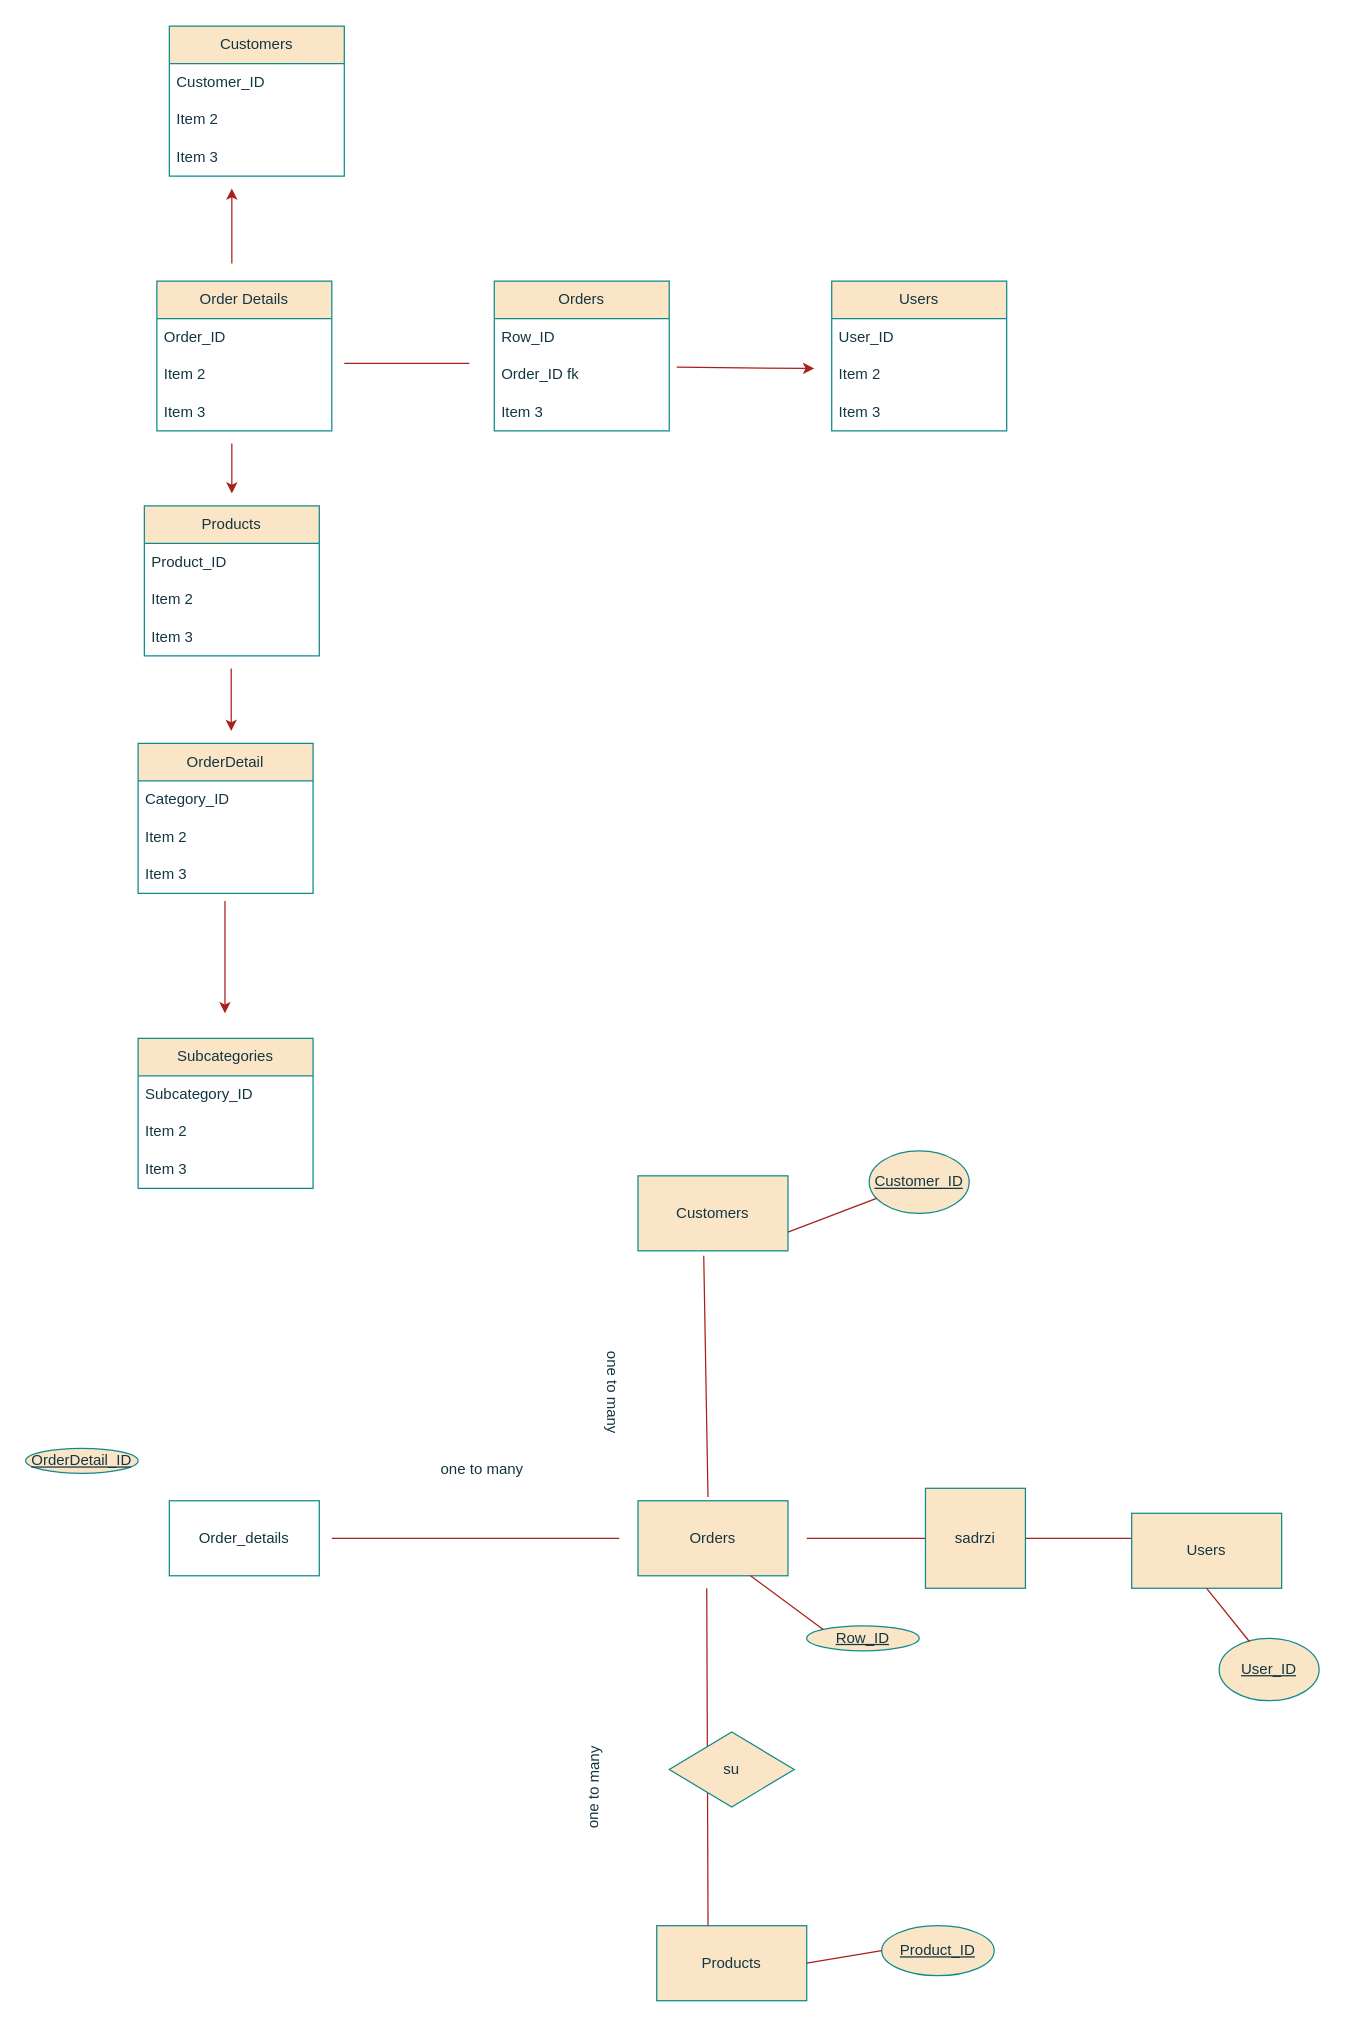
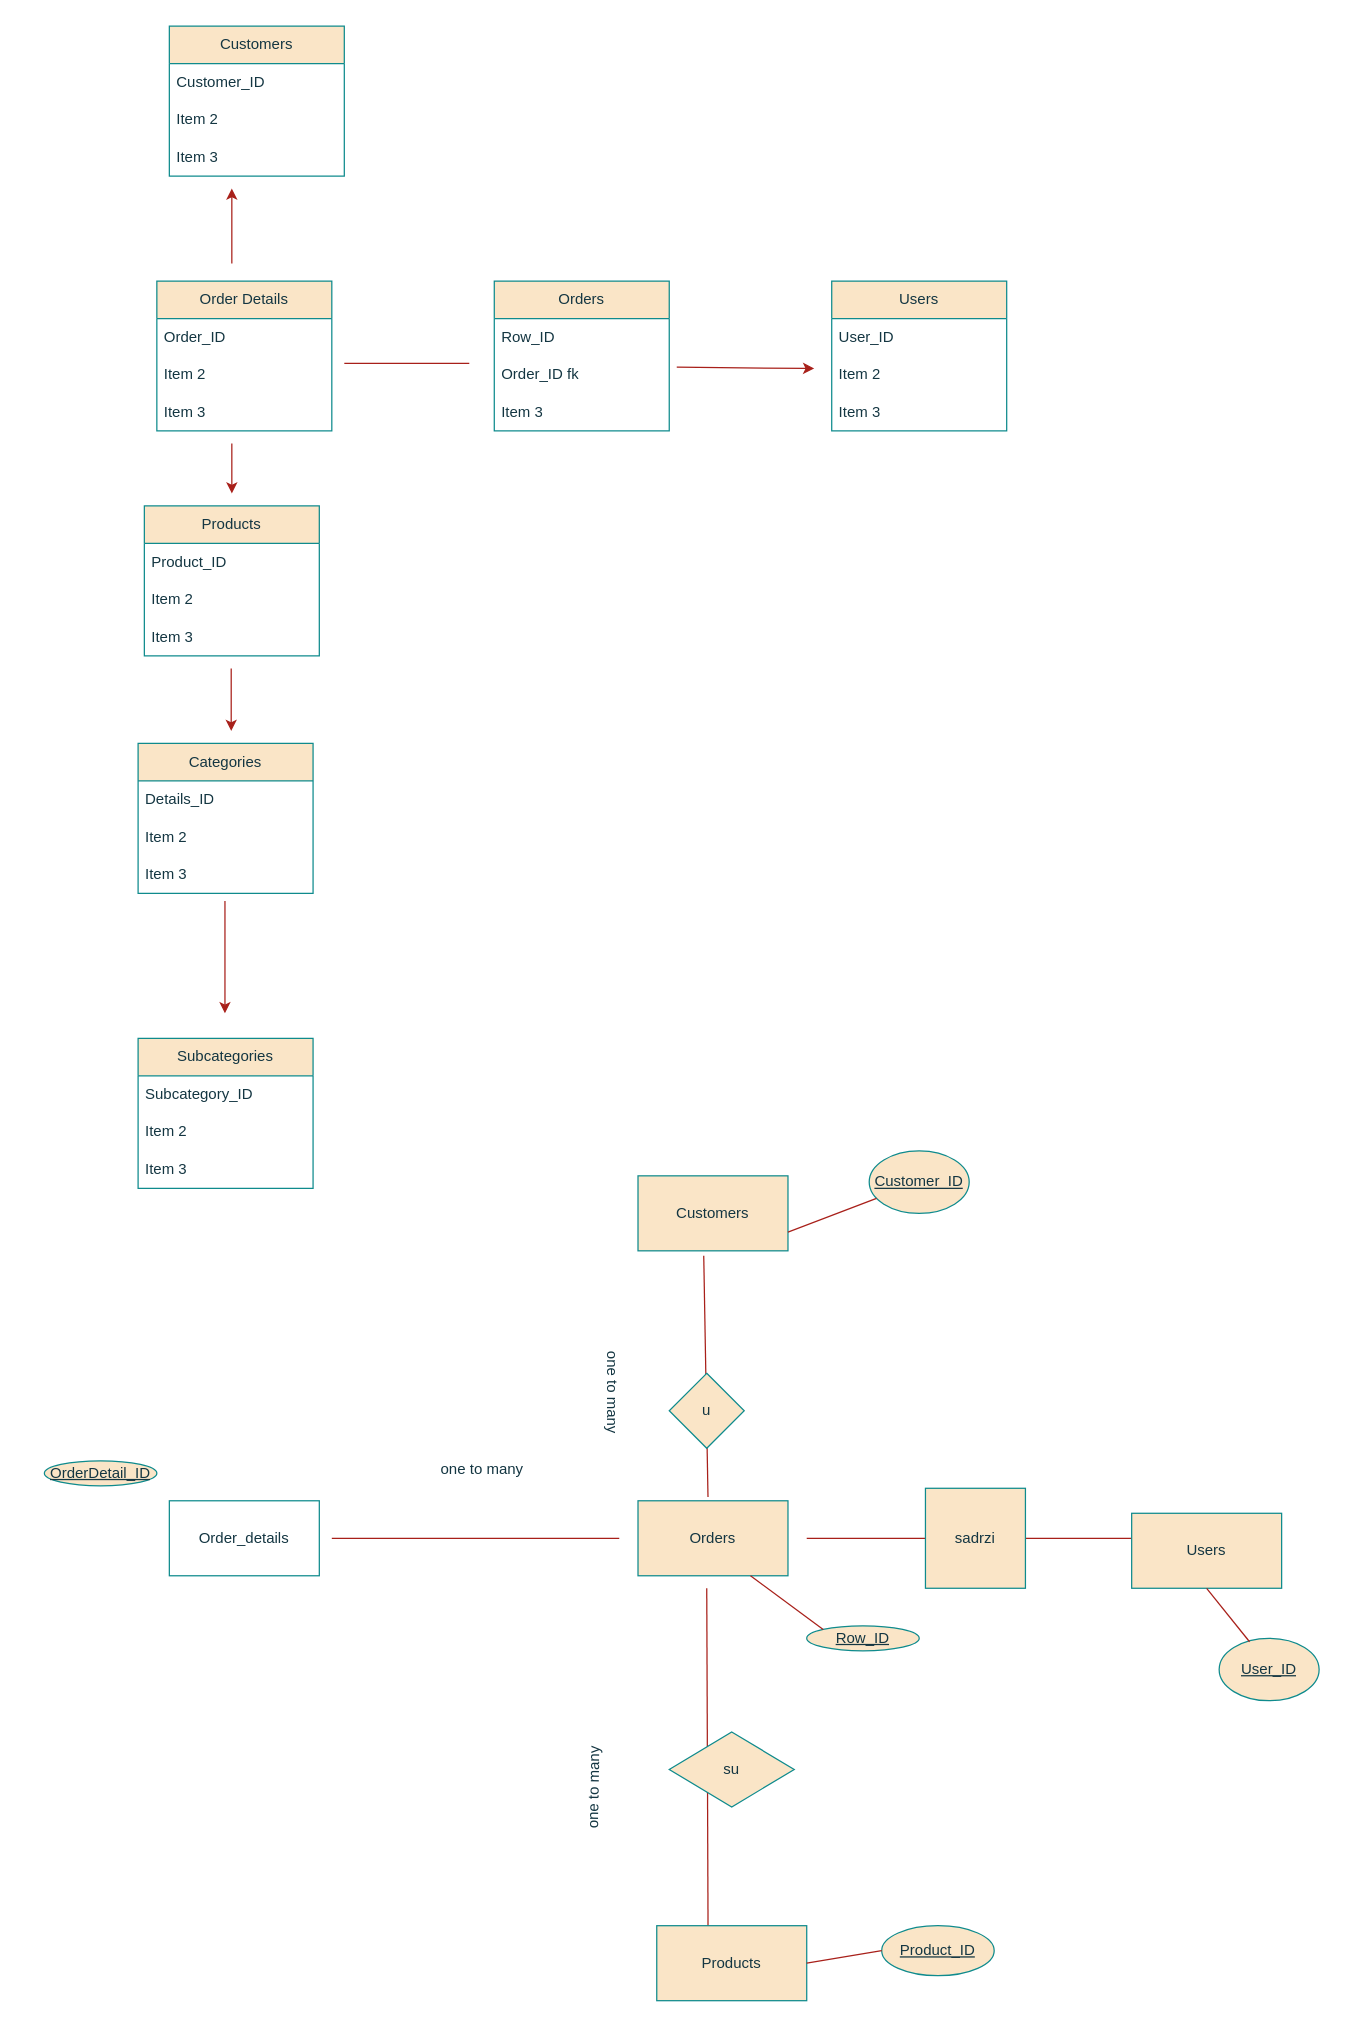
(226, 762) -> (226, 762)
(192, 799) -> (184, 799)
none -> (707, 1411)
(82, 1461) -> (101, 1473)
